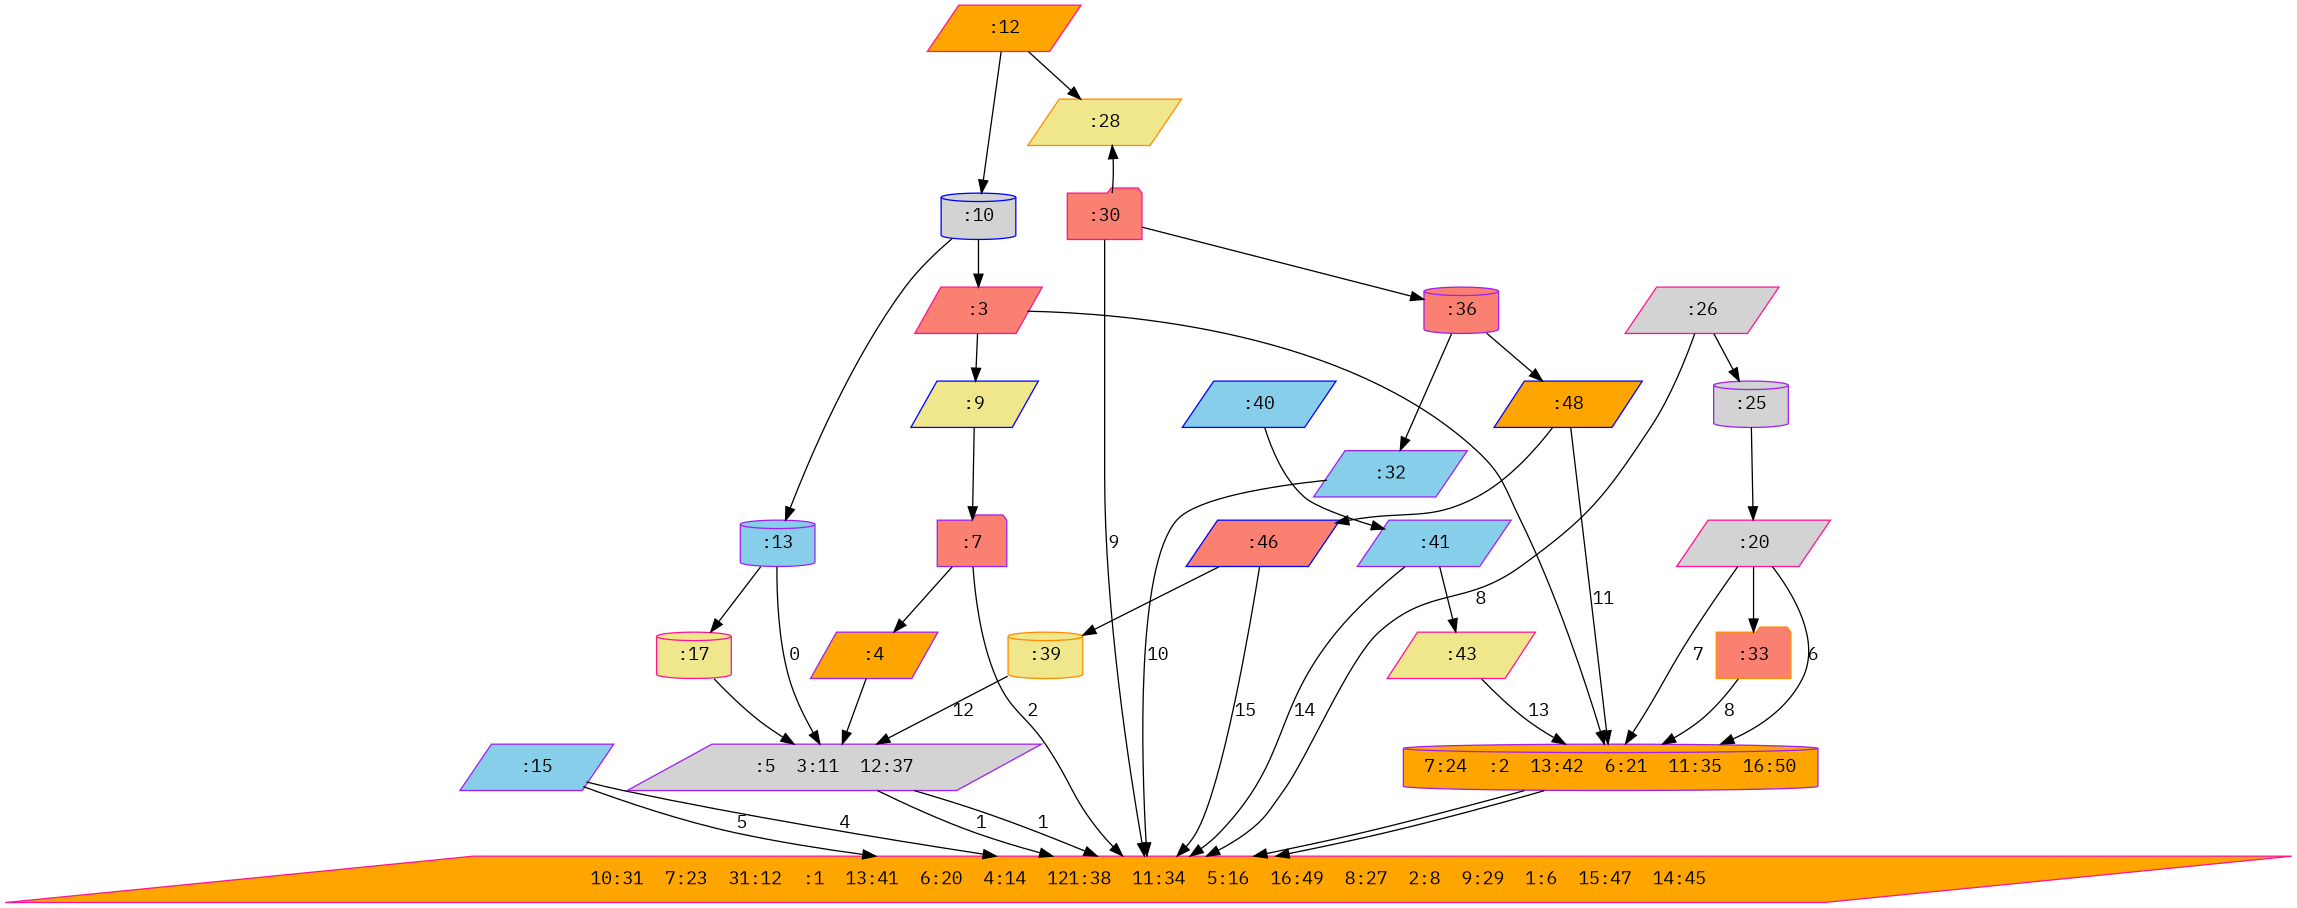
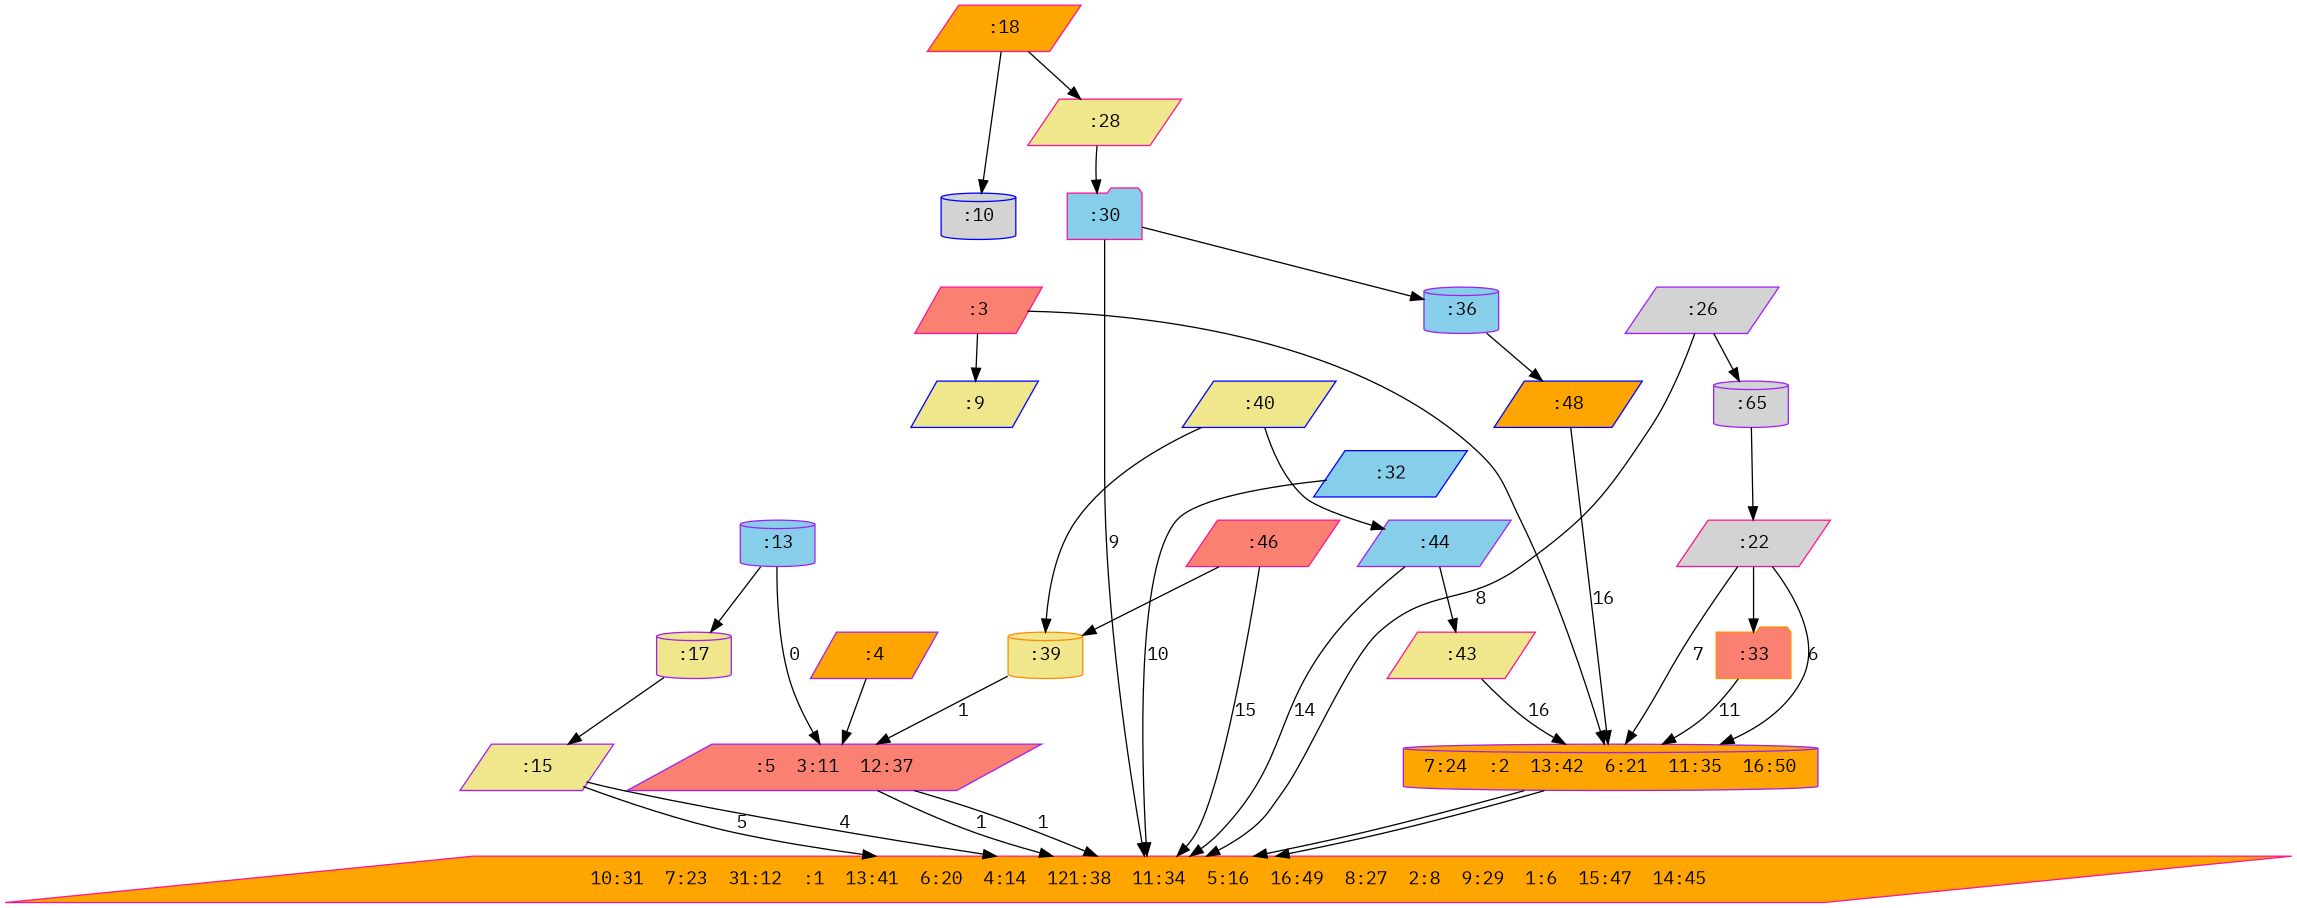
(1004, 28) -> (1004, 28)
(1105, 122) -> (1105, 122)
(1113, 176) -> (1096, 163)
(1105, 216) -> (1105, 216)
(978, 257) -> none
(1461, 310) -> (1461, 310)
(1702, 310) -> (1702, 310)
(857, 364) -> none
(1429, 386) -> none
(1259, 404) -> (1259, 404)
(1751, 404) -> (1751, 404)
(1390, 474) -> (1390, 474)
none -> (1093, 500)
(1464, 503) -> none
(972, 543) -> none
(1263, 543) -> (1263, 543)
(1434, 543) -> (1434, 543)
(1754, 543) -> (1754, 543)
(1604, 599) -> (1604, 599)
(694, 655) -> (694, 655)
(746, 710) -> (621, 707)
(964, 711) -> (964, 711)
(1539, 711) -> (1539, 711)
(1730, 711) -> (1730, 711)
(537, 767) -> (537, 767)
(834, 767) -> (834, 767)
